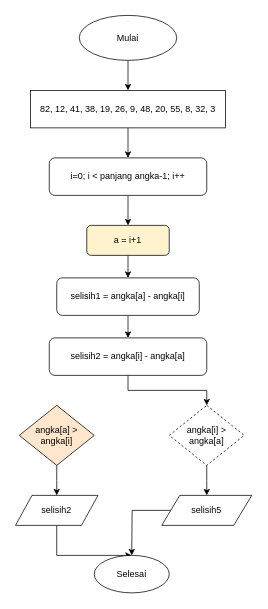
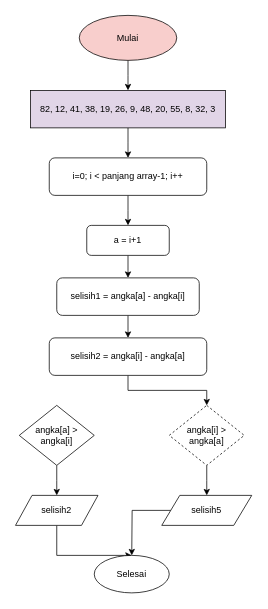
(128, 38) -> (128, 38)
(128, 109) -> (128, 109)
(128, 177) -> (128, 177)
(128, 240) -> (128, 240)
(57, 435) -> (57, 435)
